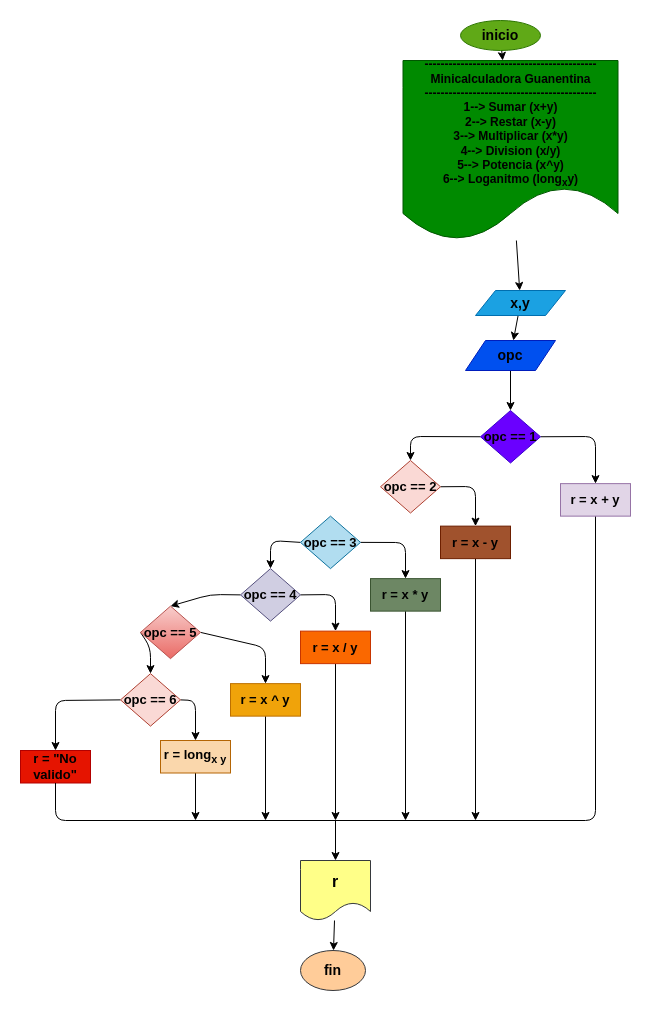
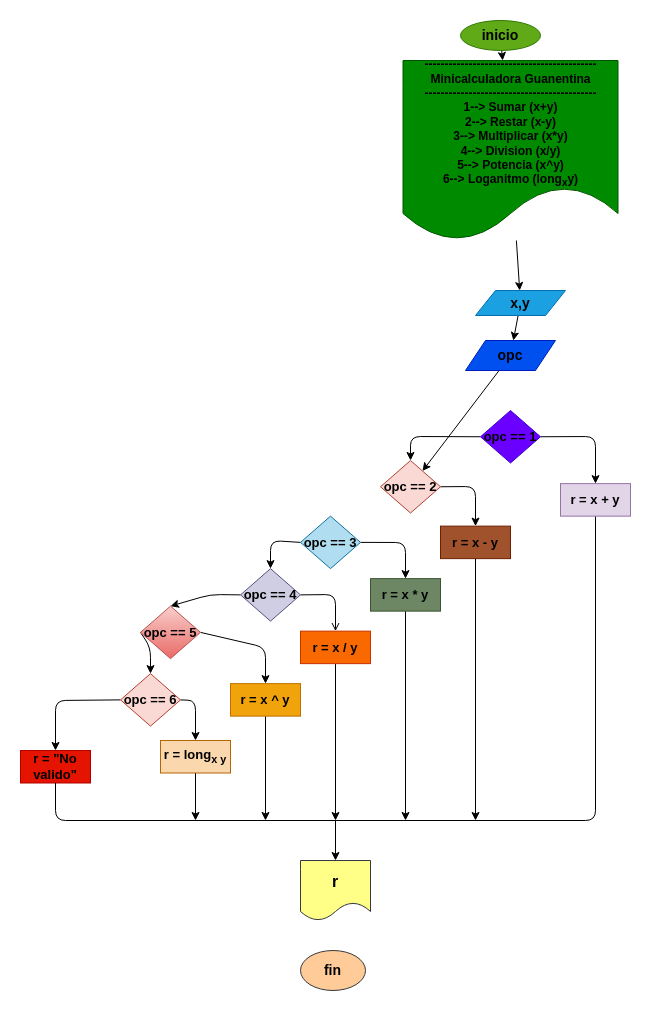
(511, 387) -> (463, 418)
(336, 623) -> (336, 624)
(334, 932) -> none
